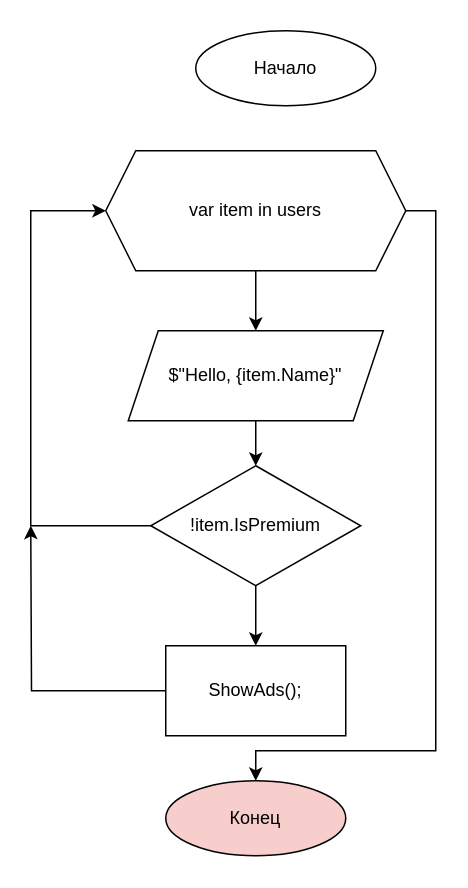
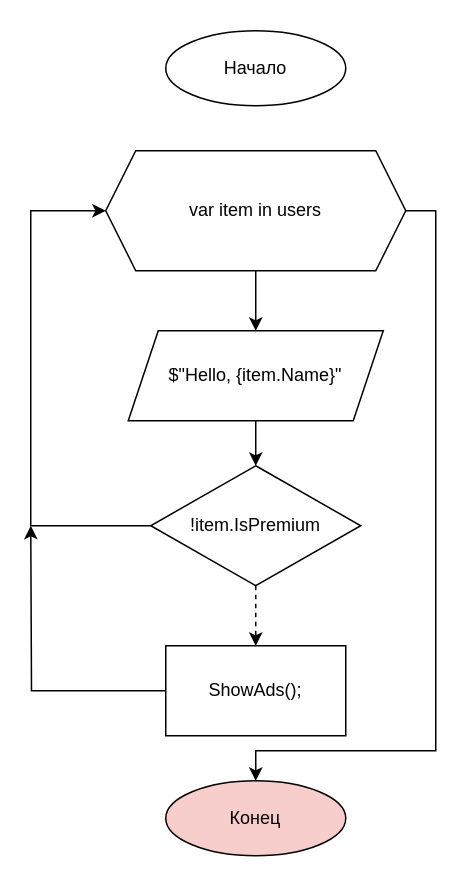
(286, 68) -> (256, 68)
(256, 610) -> (256, 610)
